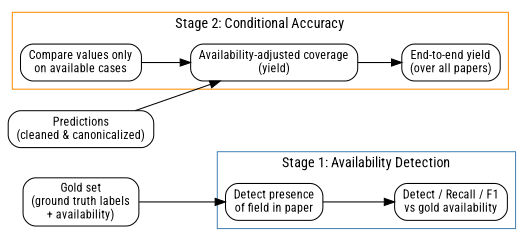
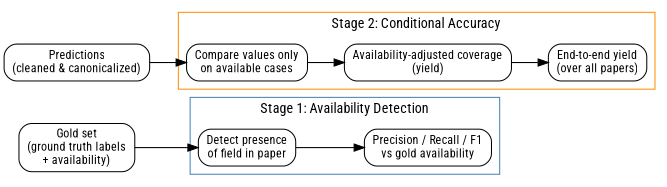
(173, 98) -> (163, 63)
(451, 202) -> (428, 148)
